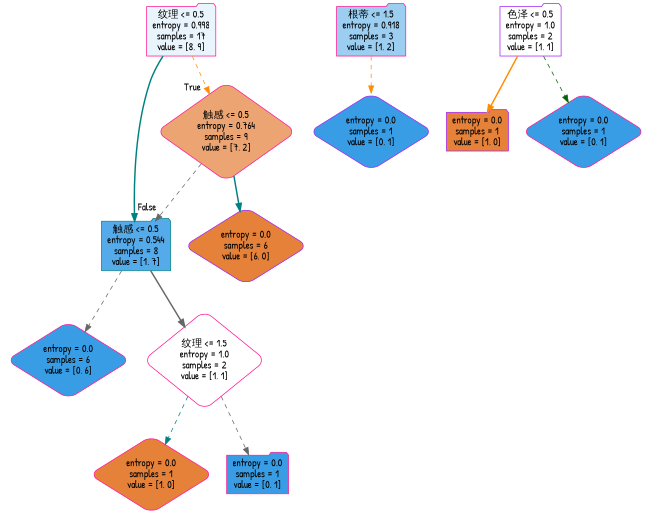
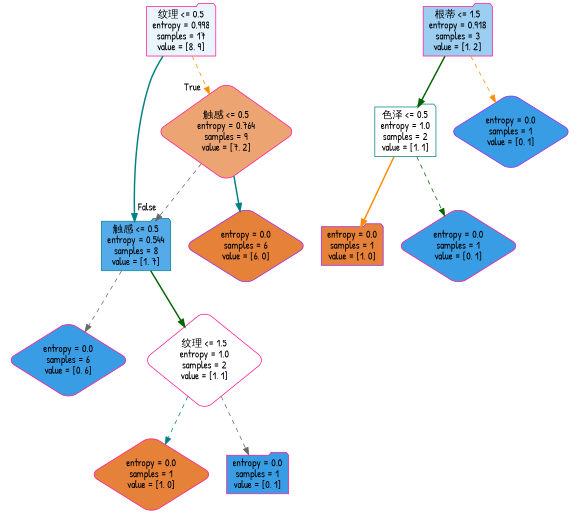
(531, 31) -> (405, 132)
none -> (433, 78)
(166, 296) -> (166, 296)
